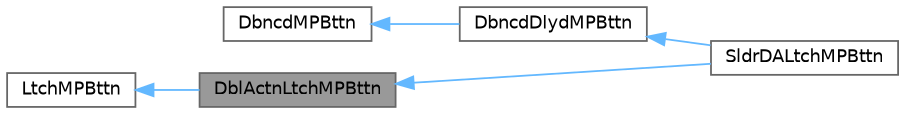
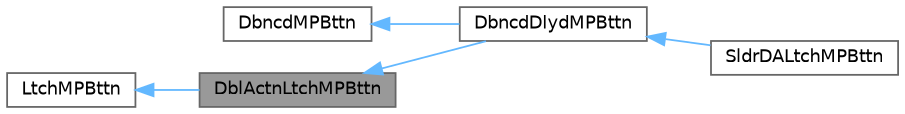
(562, 73) -> (434, 55)
